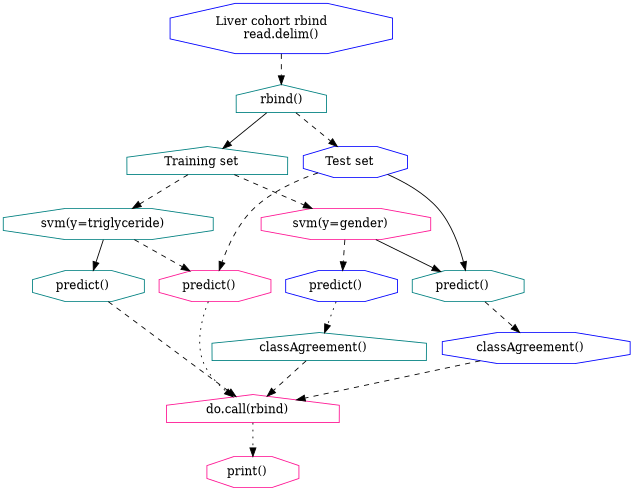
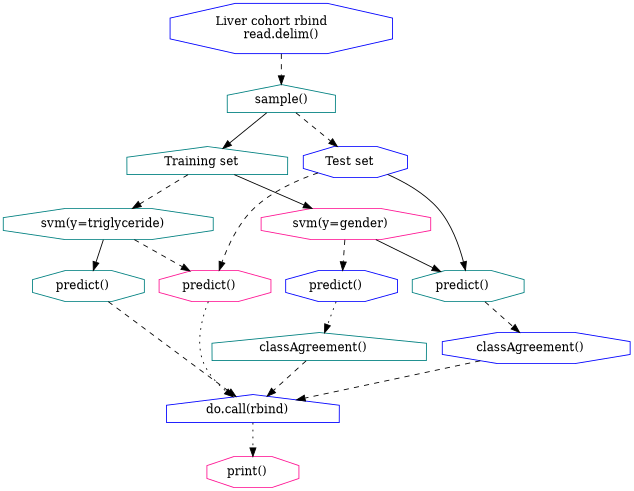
(281, 100) -> (281, 100)
(269, 190) -> (269, 190)
(253, 410) -> (253, 410)
